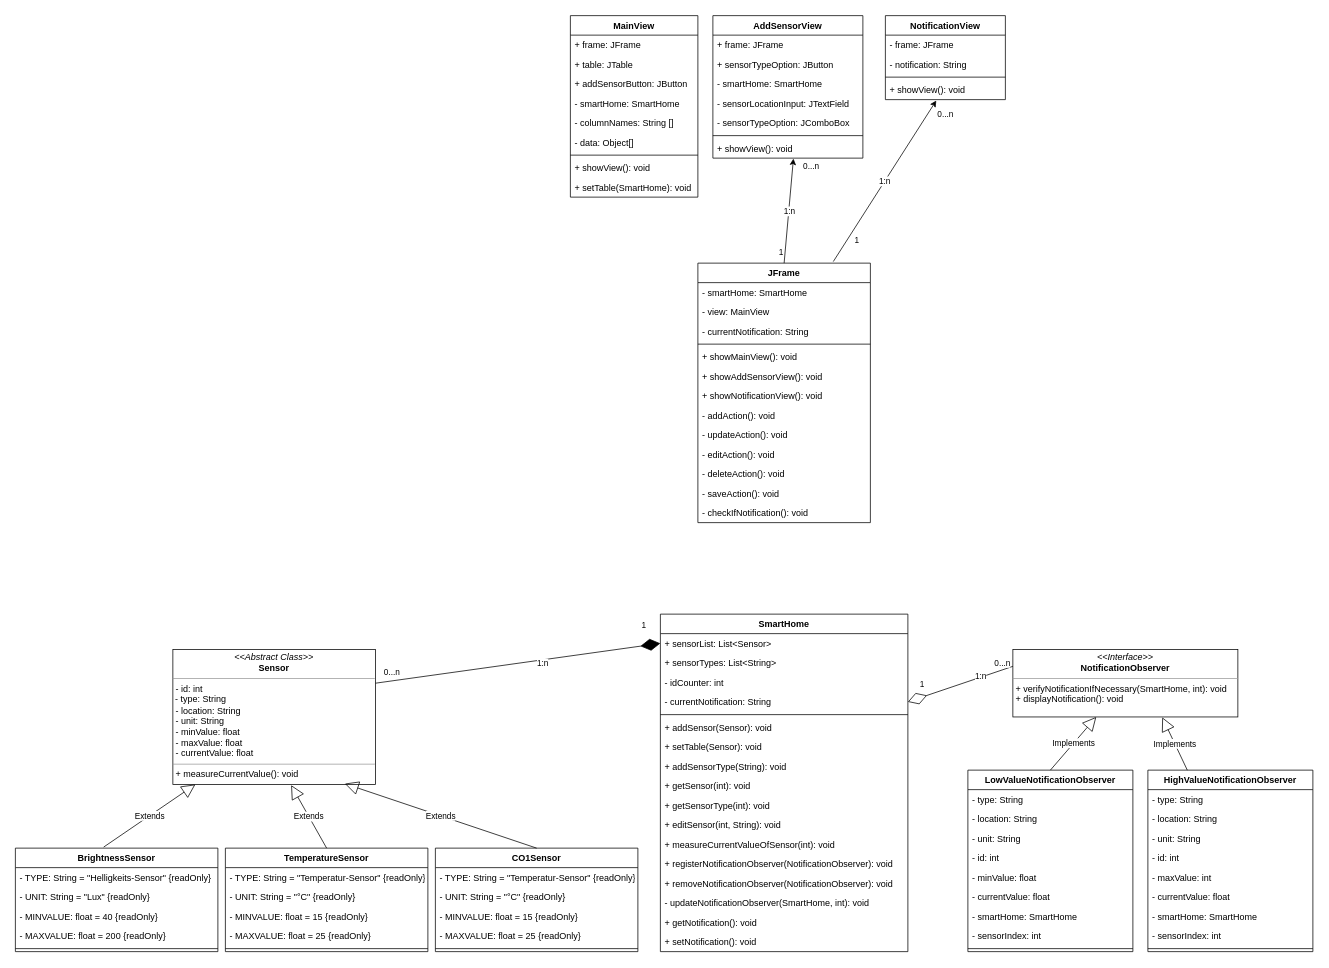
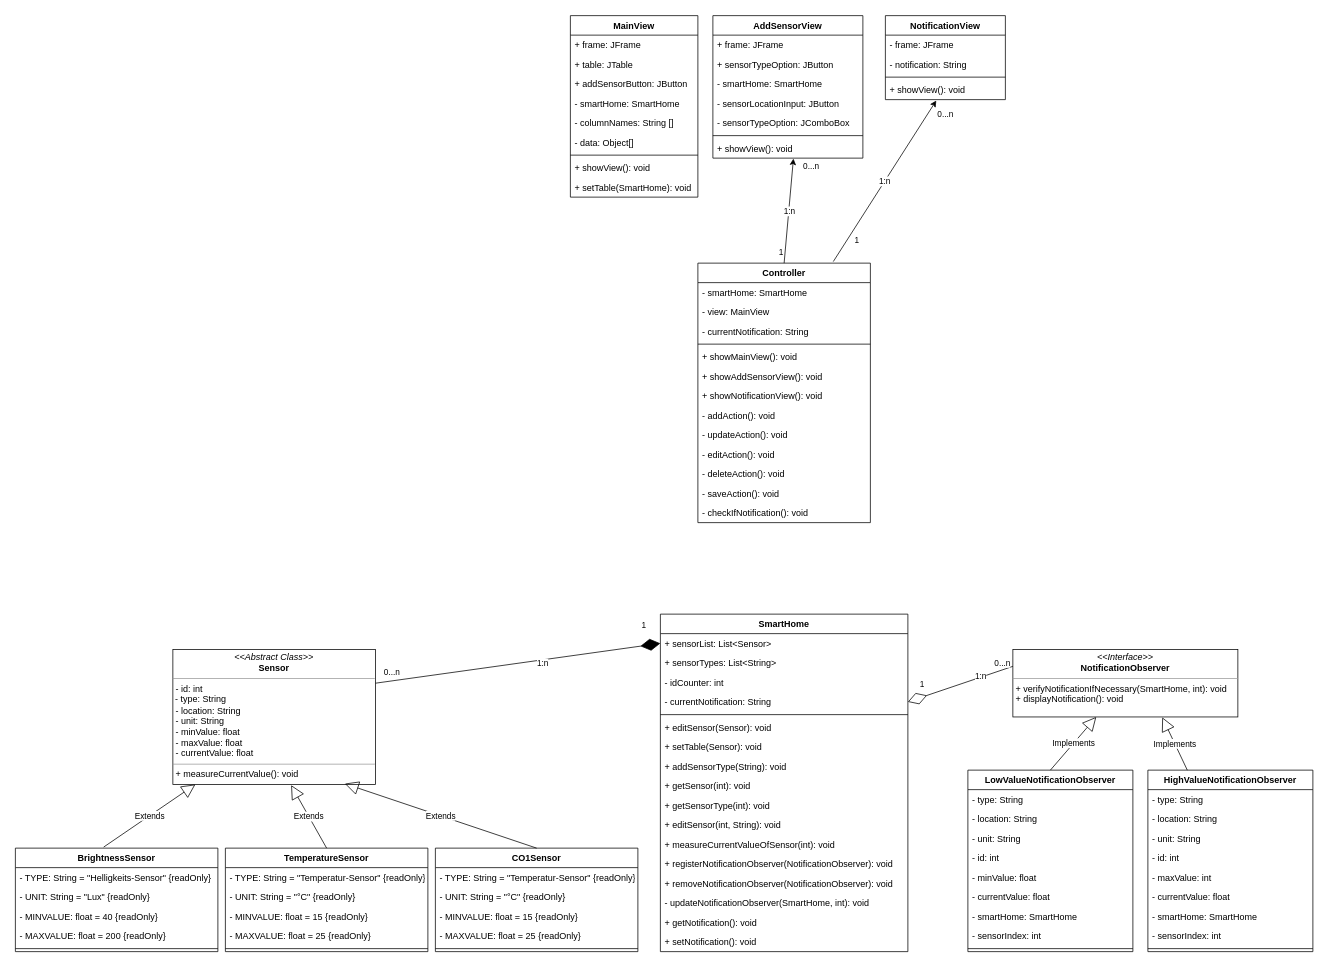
(793, 104) -> (788, 104)
(784, 273) -> (784, 273)
(723, 728) -> (724, 728)
